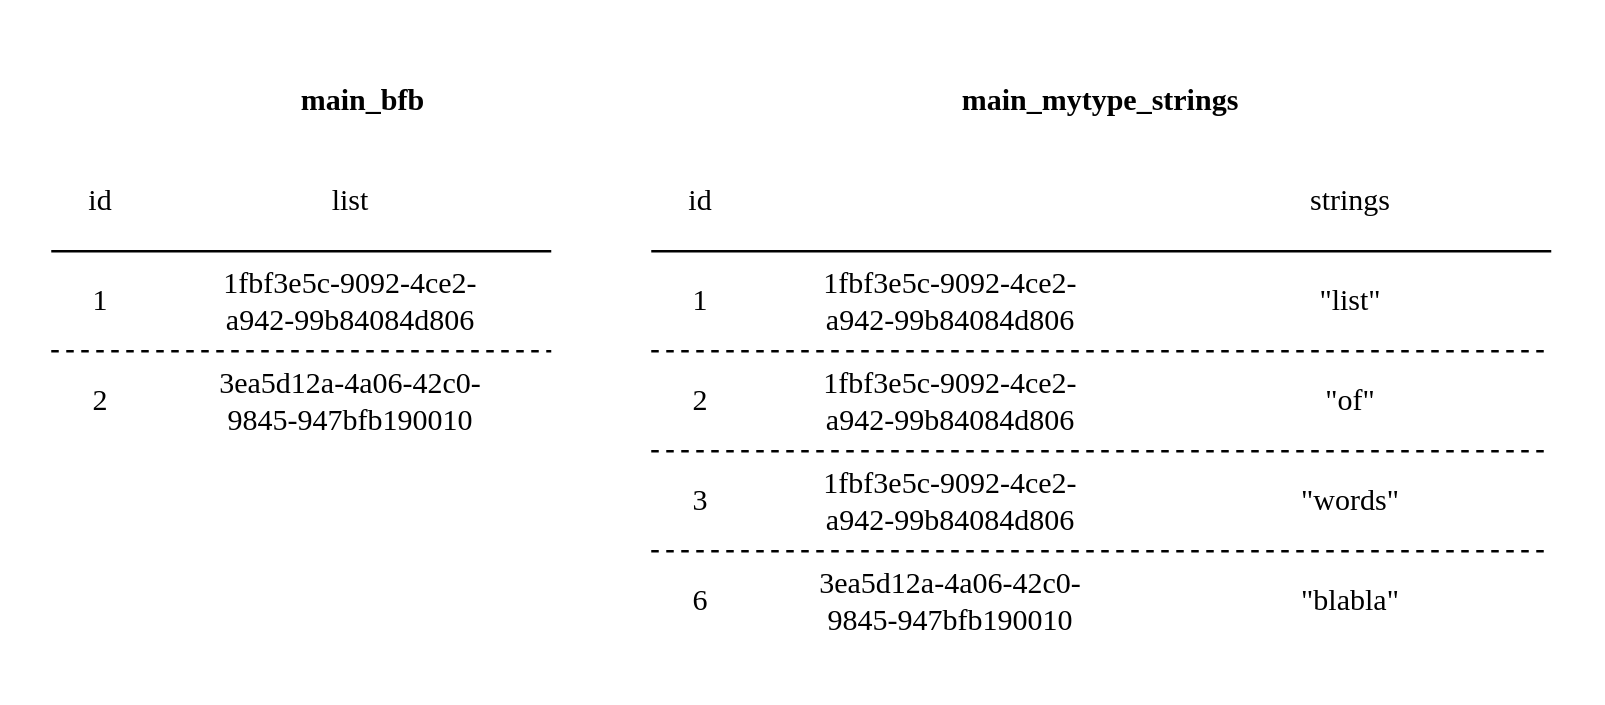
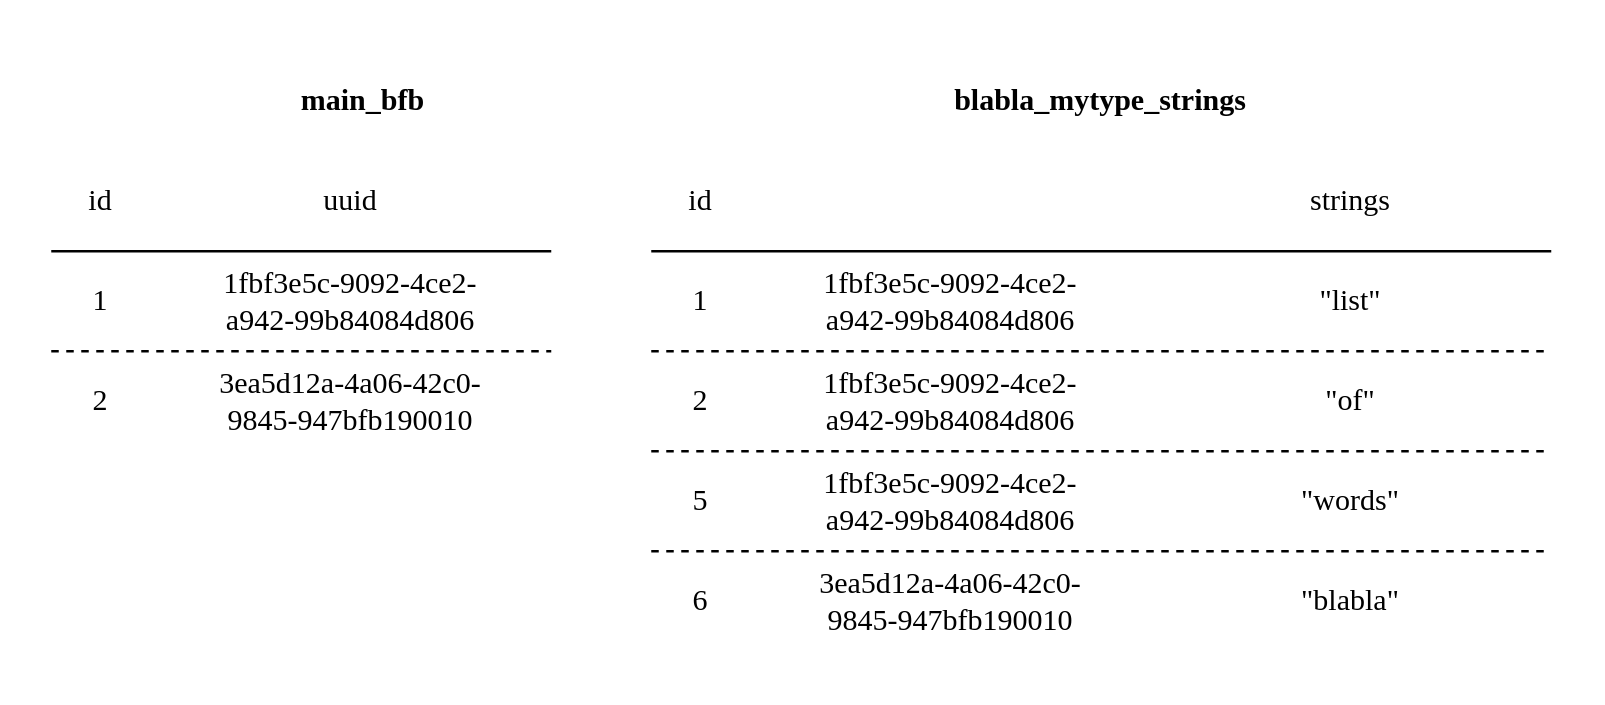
(1101, 101) -> (1101, 101)
(351, 201) -> (351, 201)
(701, 501) -> (701, 501)
